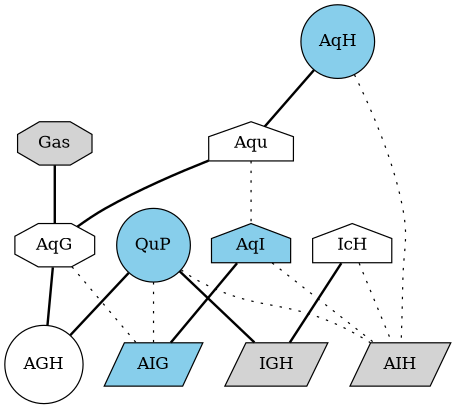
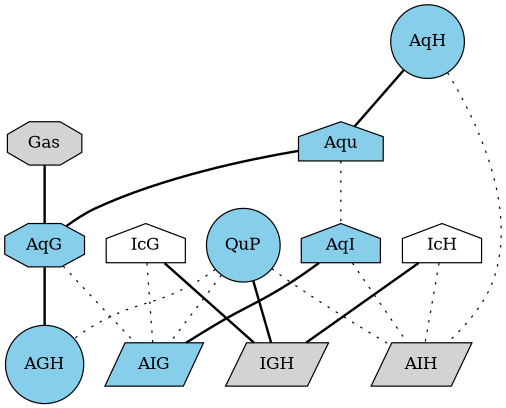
(251, 143) -> (341, 143)
(55, 245) -> (45, 245)
none -> (146, 245)
(97, 307) -> (141, 305)
(44, 364) -> (45, 364)
